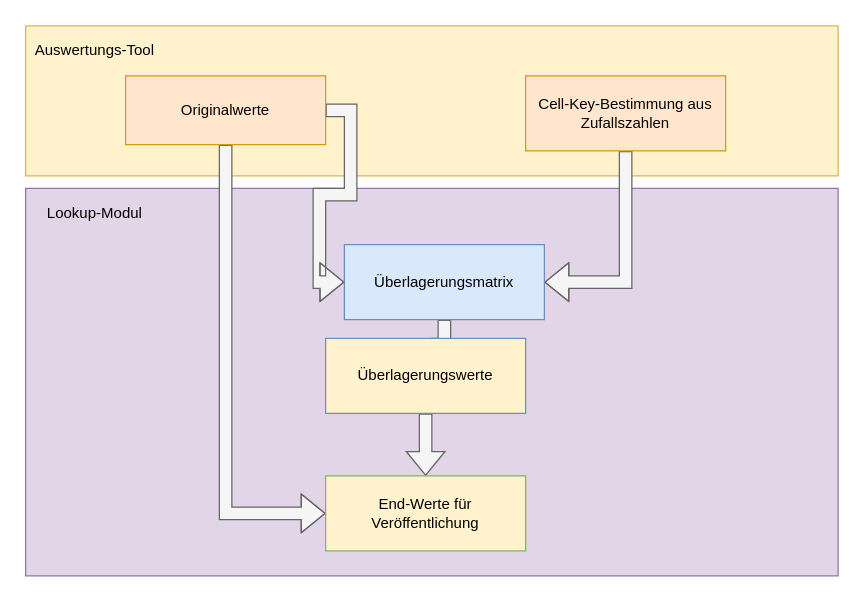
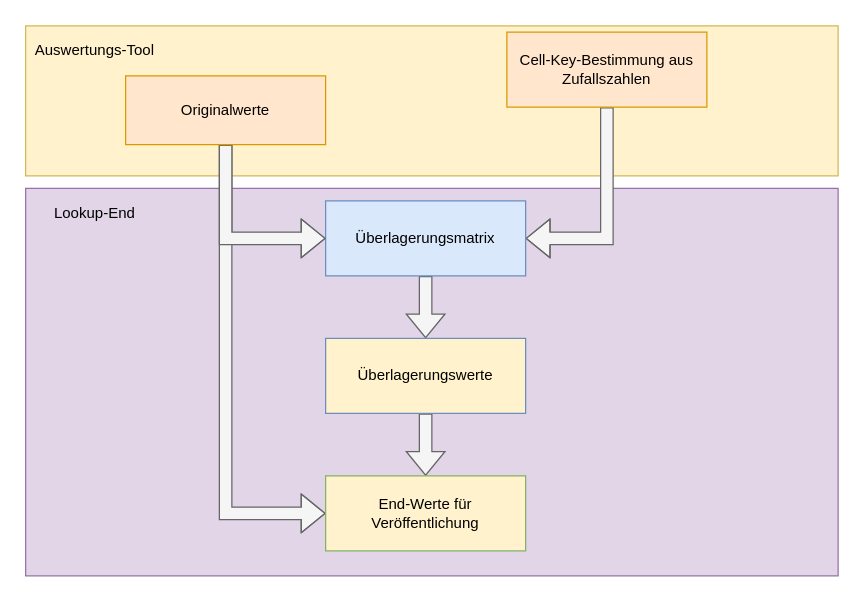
(626, 113) -> (607, 69)
(95, 213) -> (95, 213)
(444, 282) -> (426, 238)
